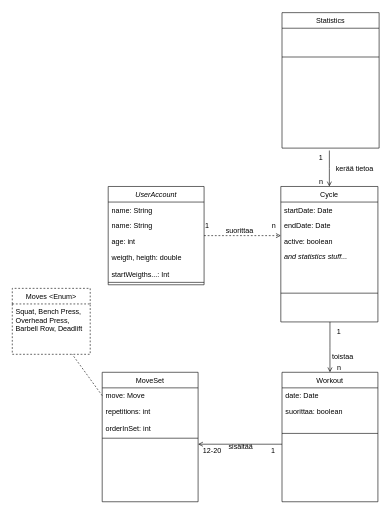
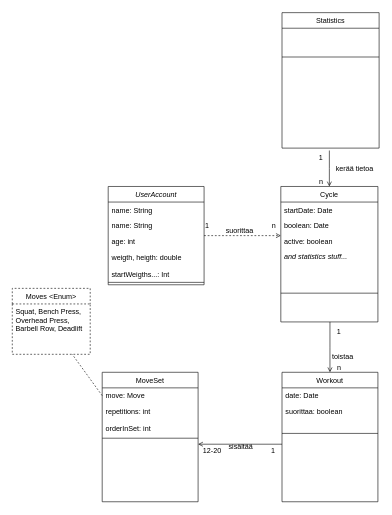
(309, 226) -> (308, 226)
